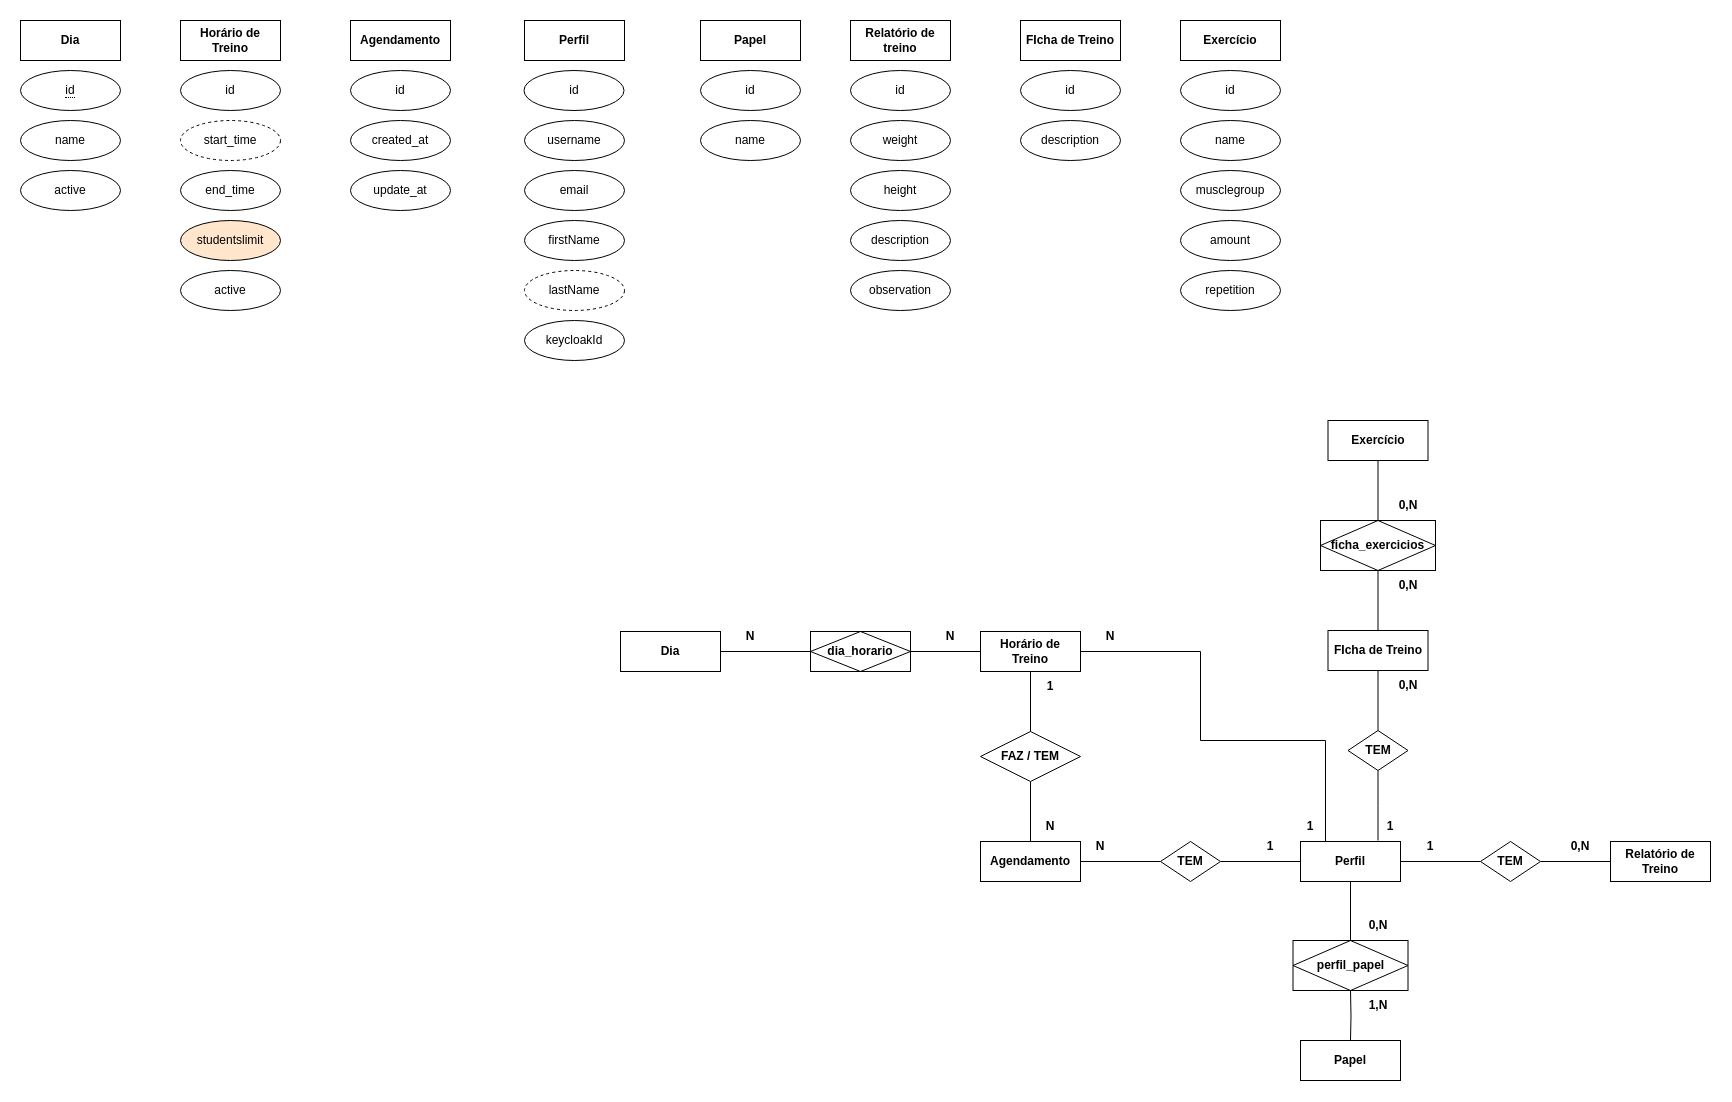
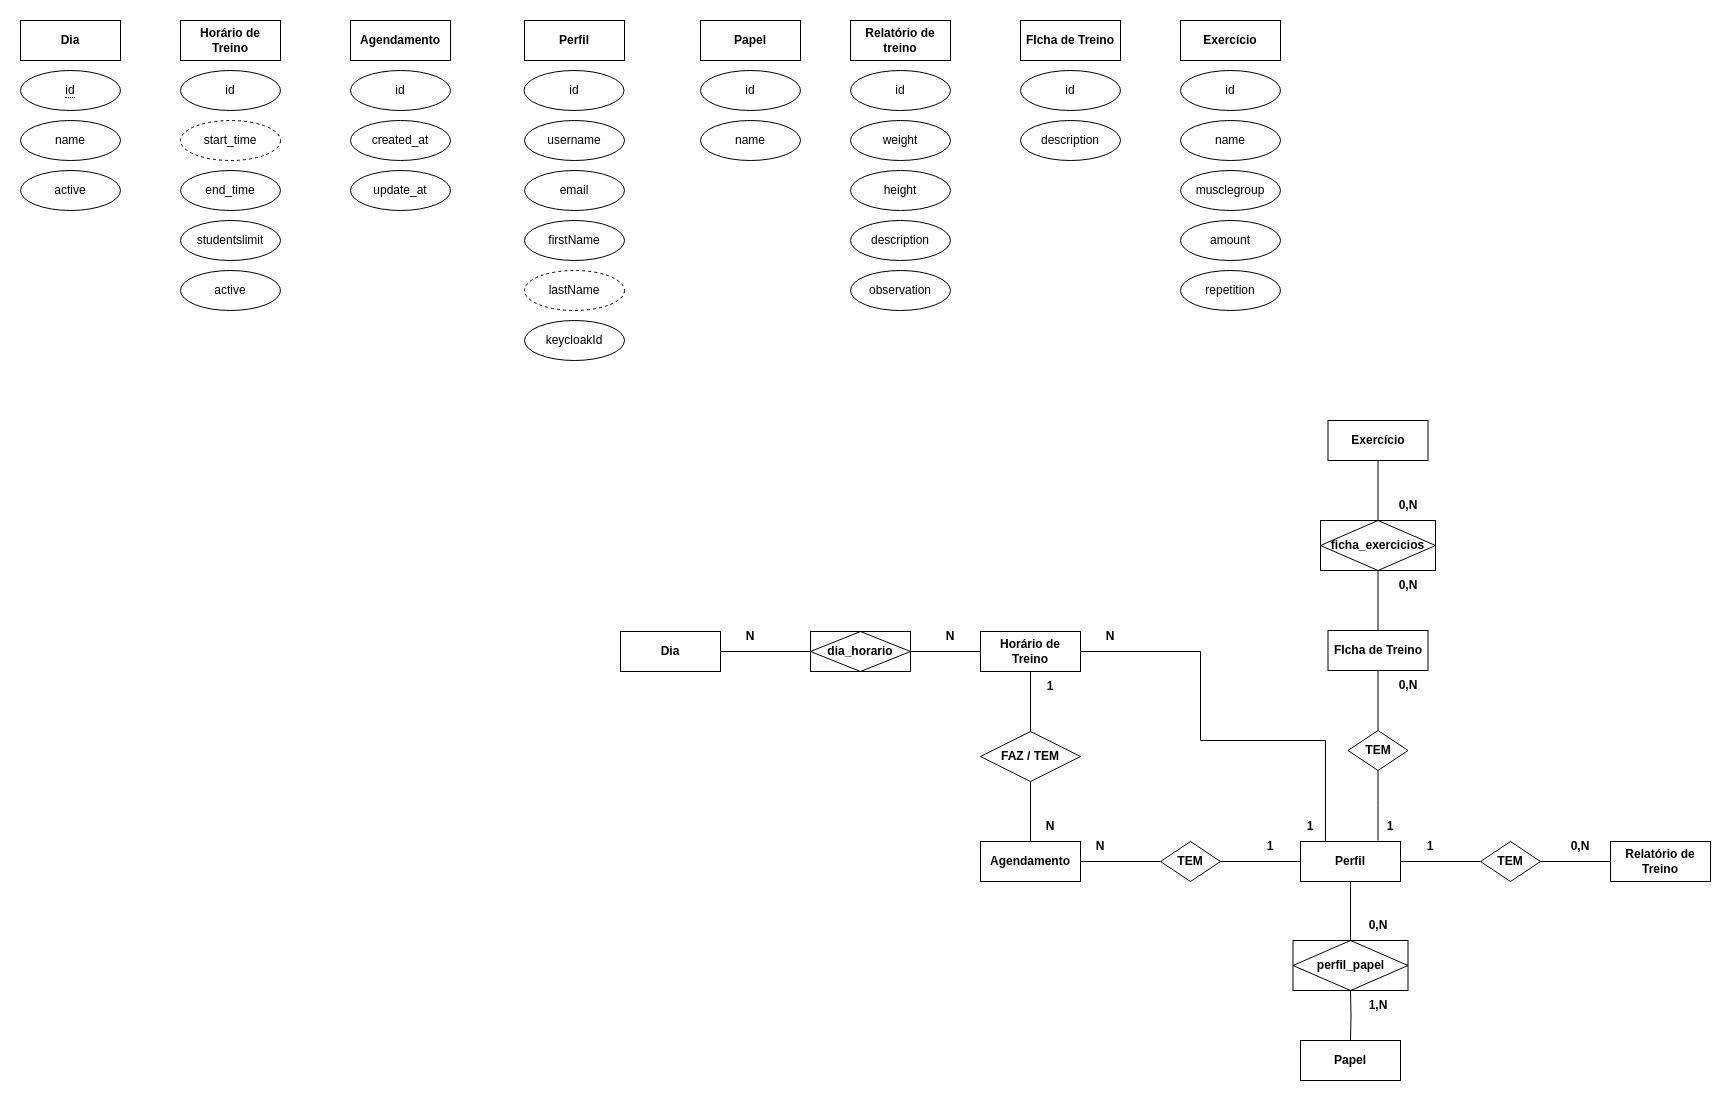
(231, 241) -> (231, 241)
